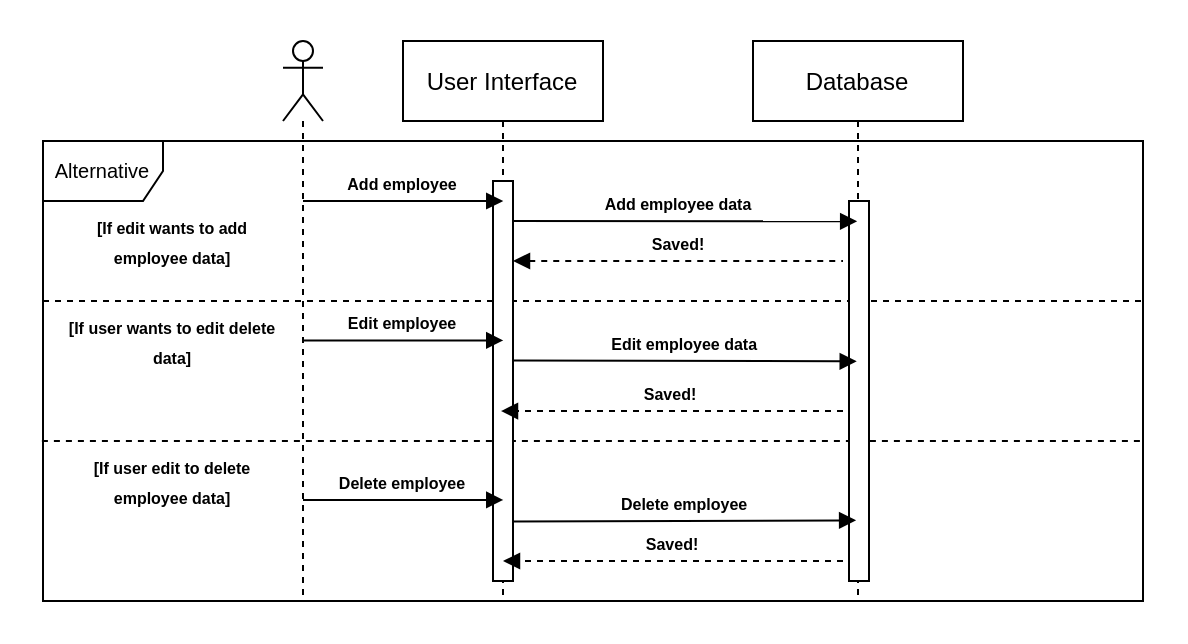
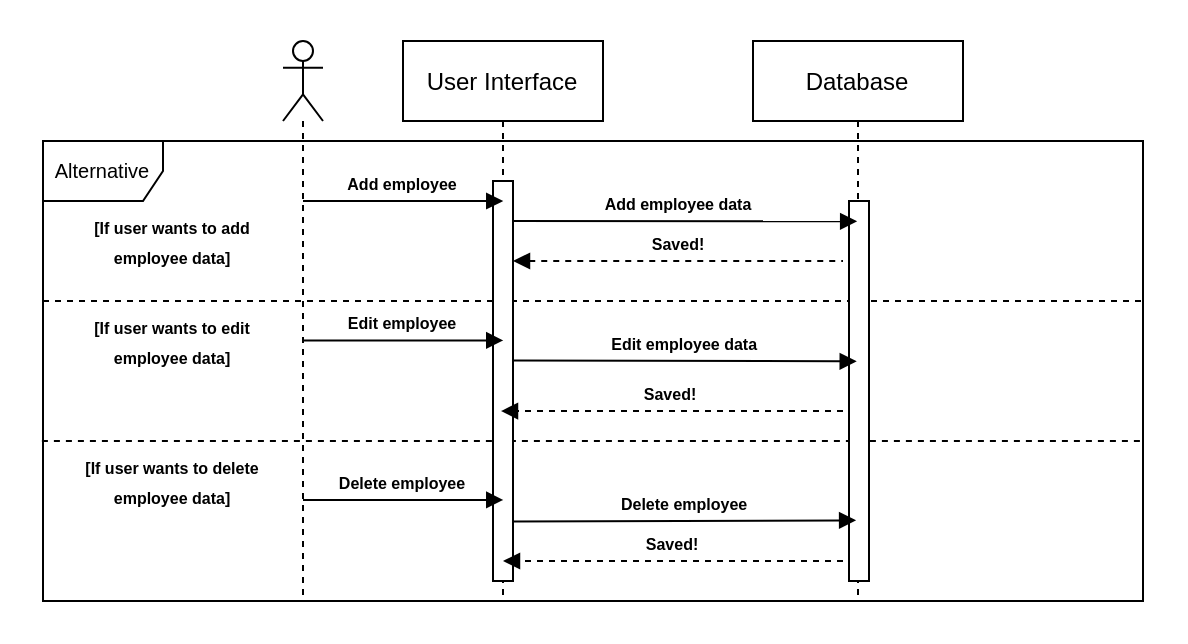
(173, 241) -> (173, 241)
(173, 341) -> (173, 341)
(173, 481) -> (173, 481)
